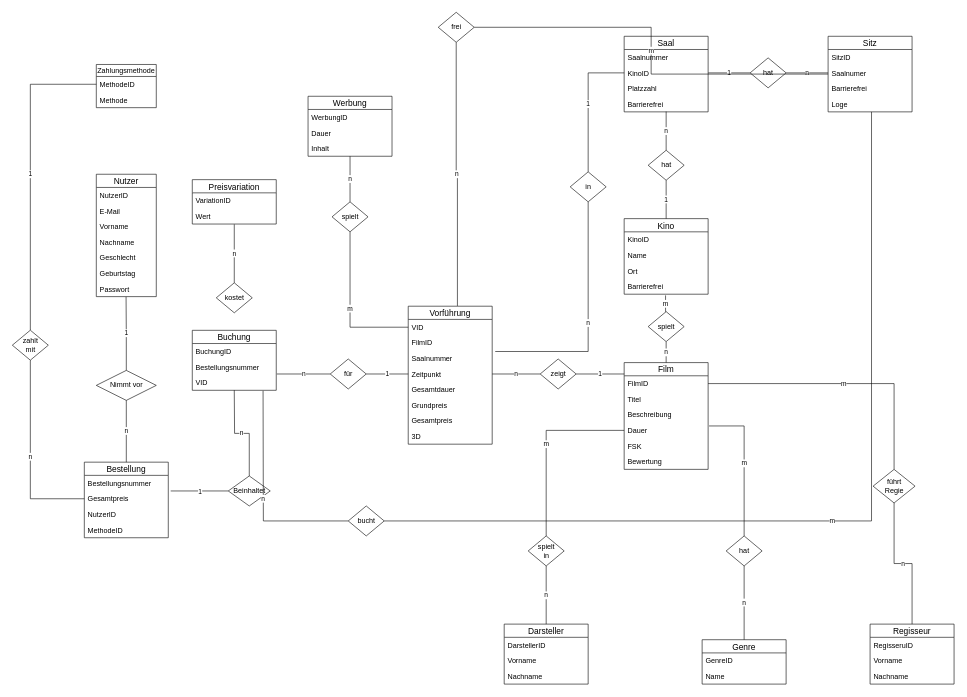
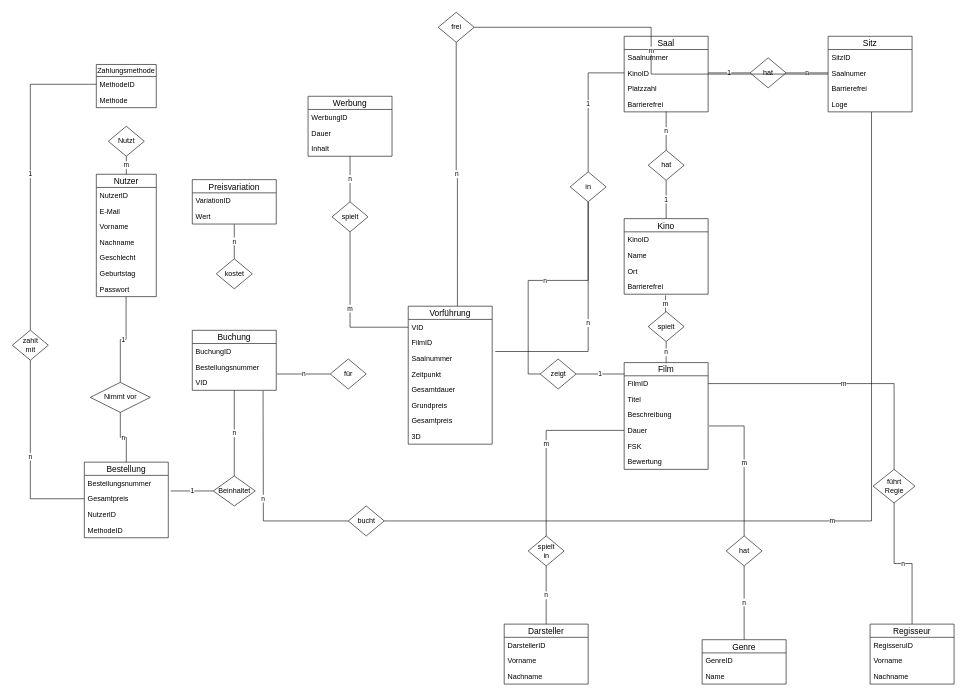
none -> (126, 141)
none -> (126, 164)
(234, 298) -> (234, 274)
(387, 374) -> none
(511, 374) -> (528, 300)
(126, 386) -> (120, 398)
(249, 491) -> (234, 491)
